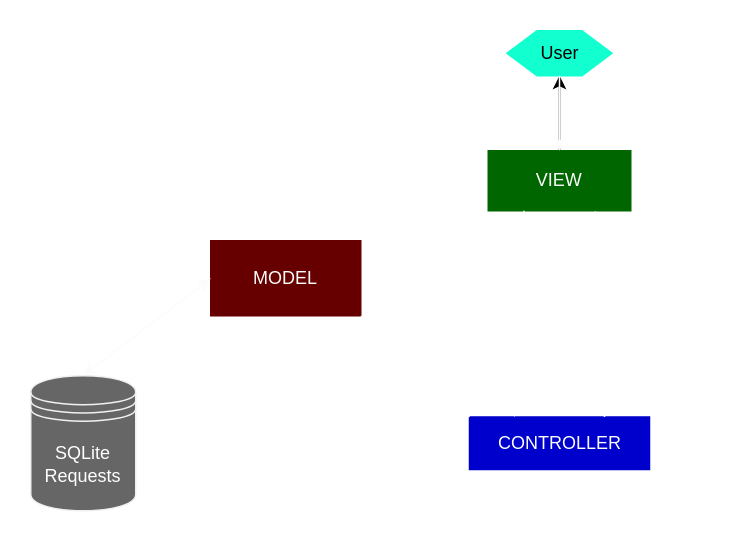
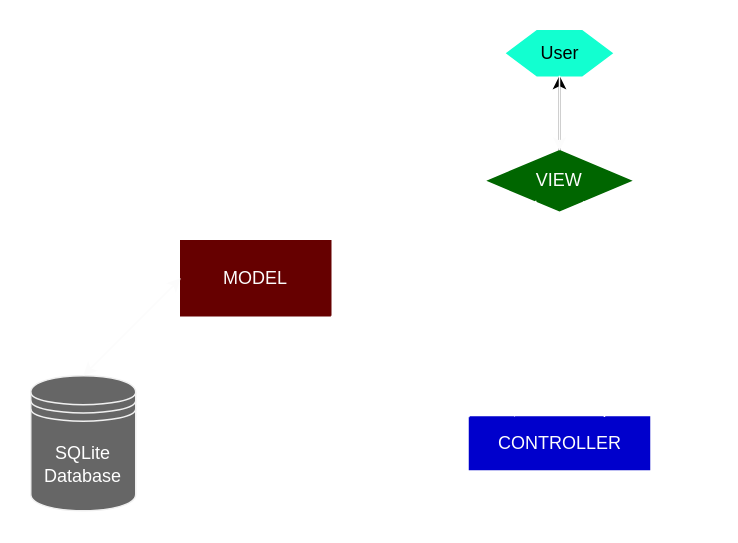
(560, 181) -> (560, 181)
(286, 278) -> (256, 278)
(83, 464) -> (83, 464)
